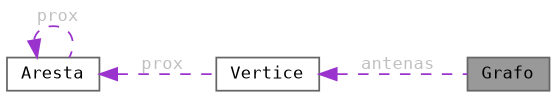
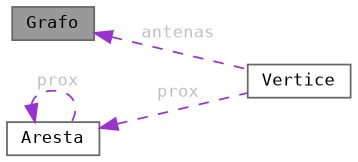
(402, 74) -> (180, 53)
